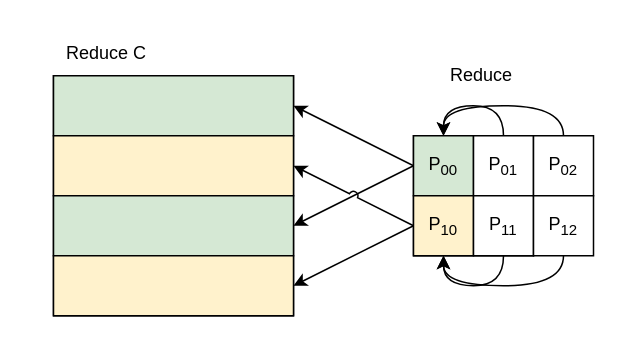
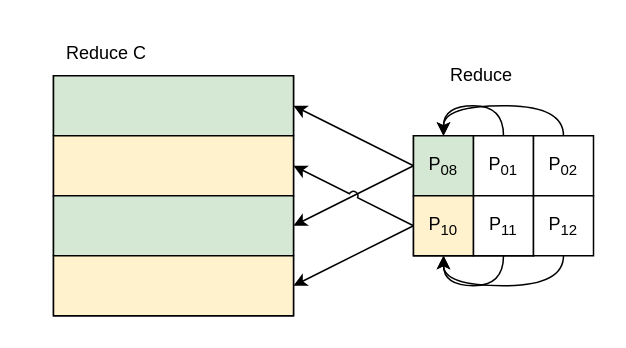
(443, 166) -> (443, 166)
